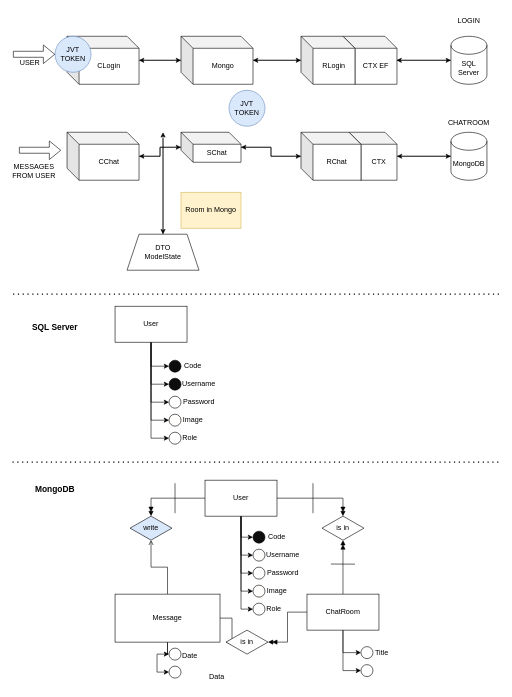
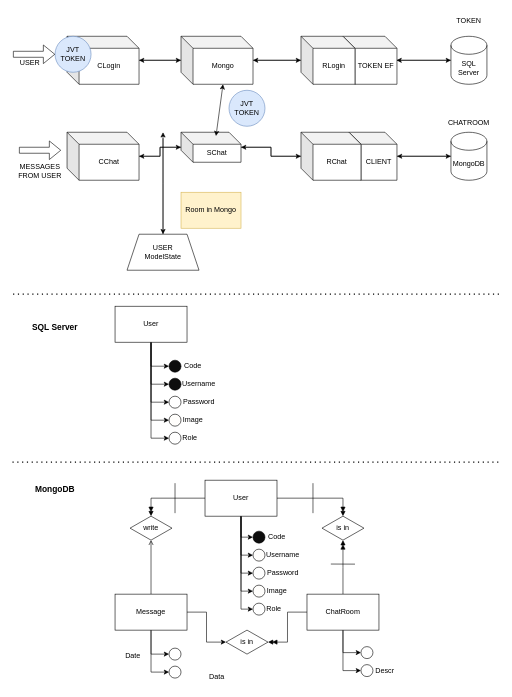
(469, 21) -> (469, 21)
(376, 66) -> (376, 66)
none -> (219, 110)
(379, 162) -> (379, 162)
(34, 171) -> (40, 171)
(163, 252) -> (163, 252)
(151, 528) -> (151, 528)
(167, 618) -> (151, 612)
(382, 653) -> none
(190, 656) -> (133, 656)
none -> (385, 671)
